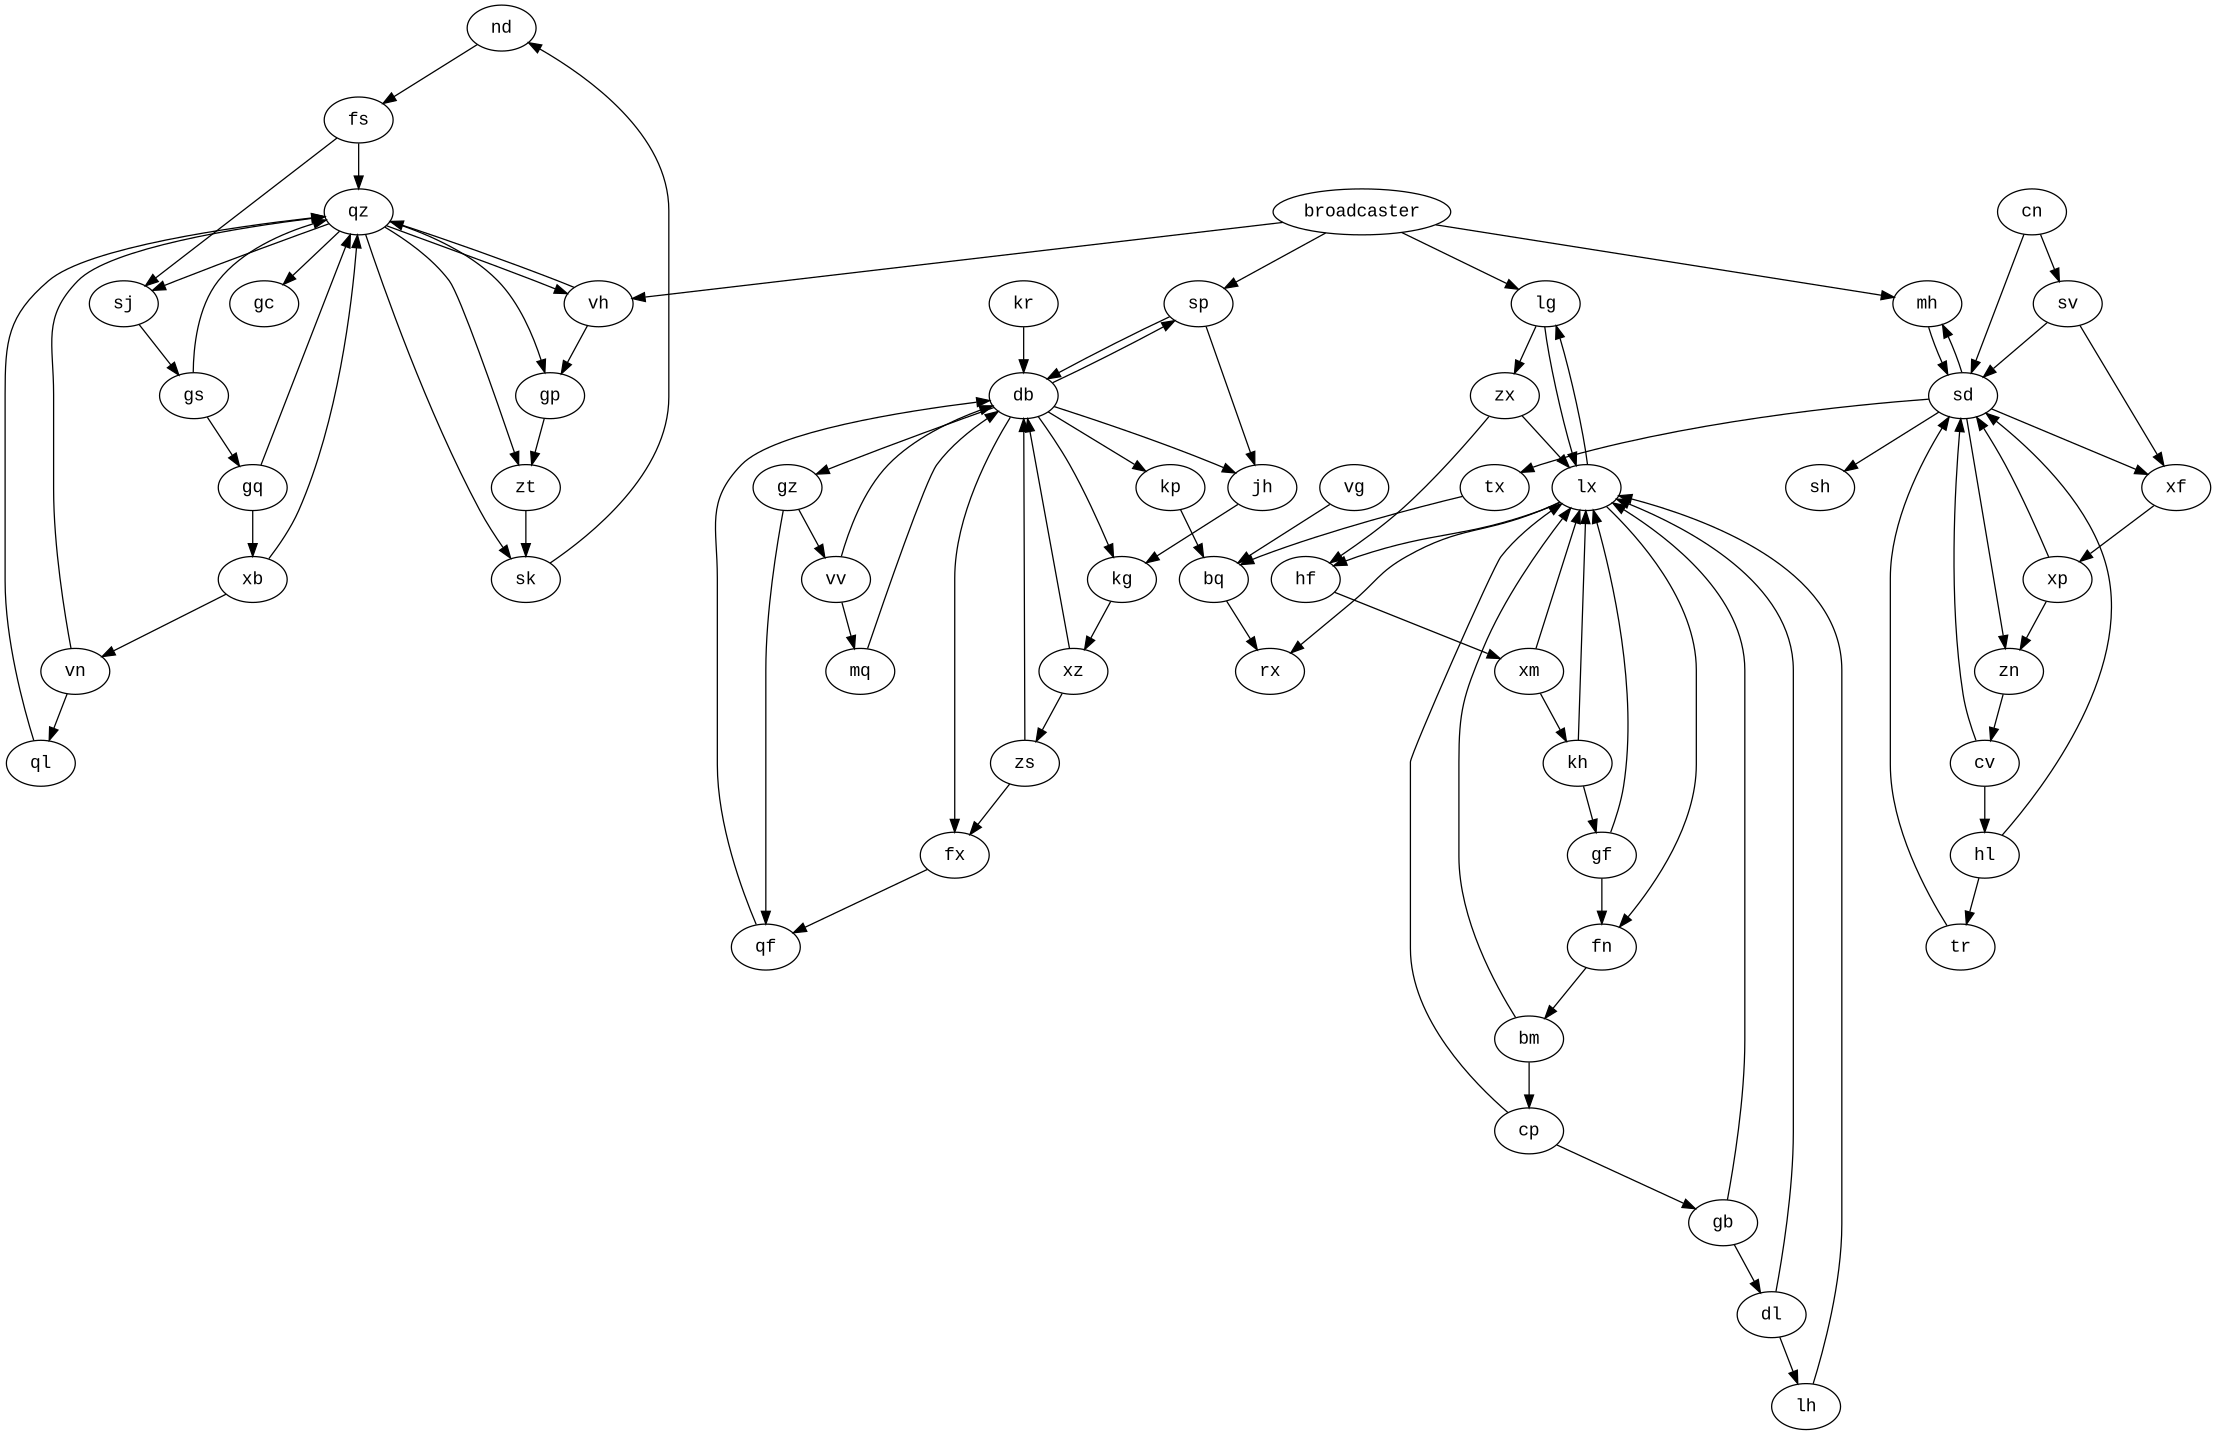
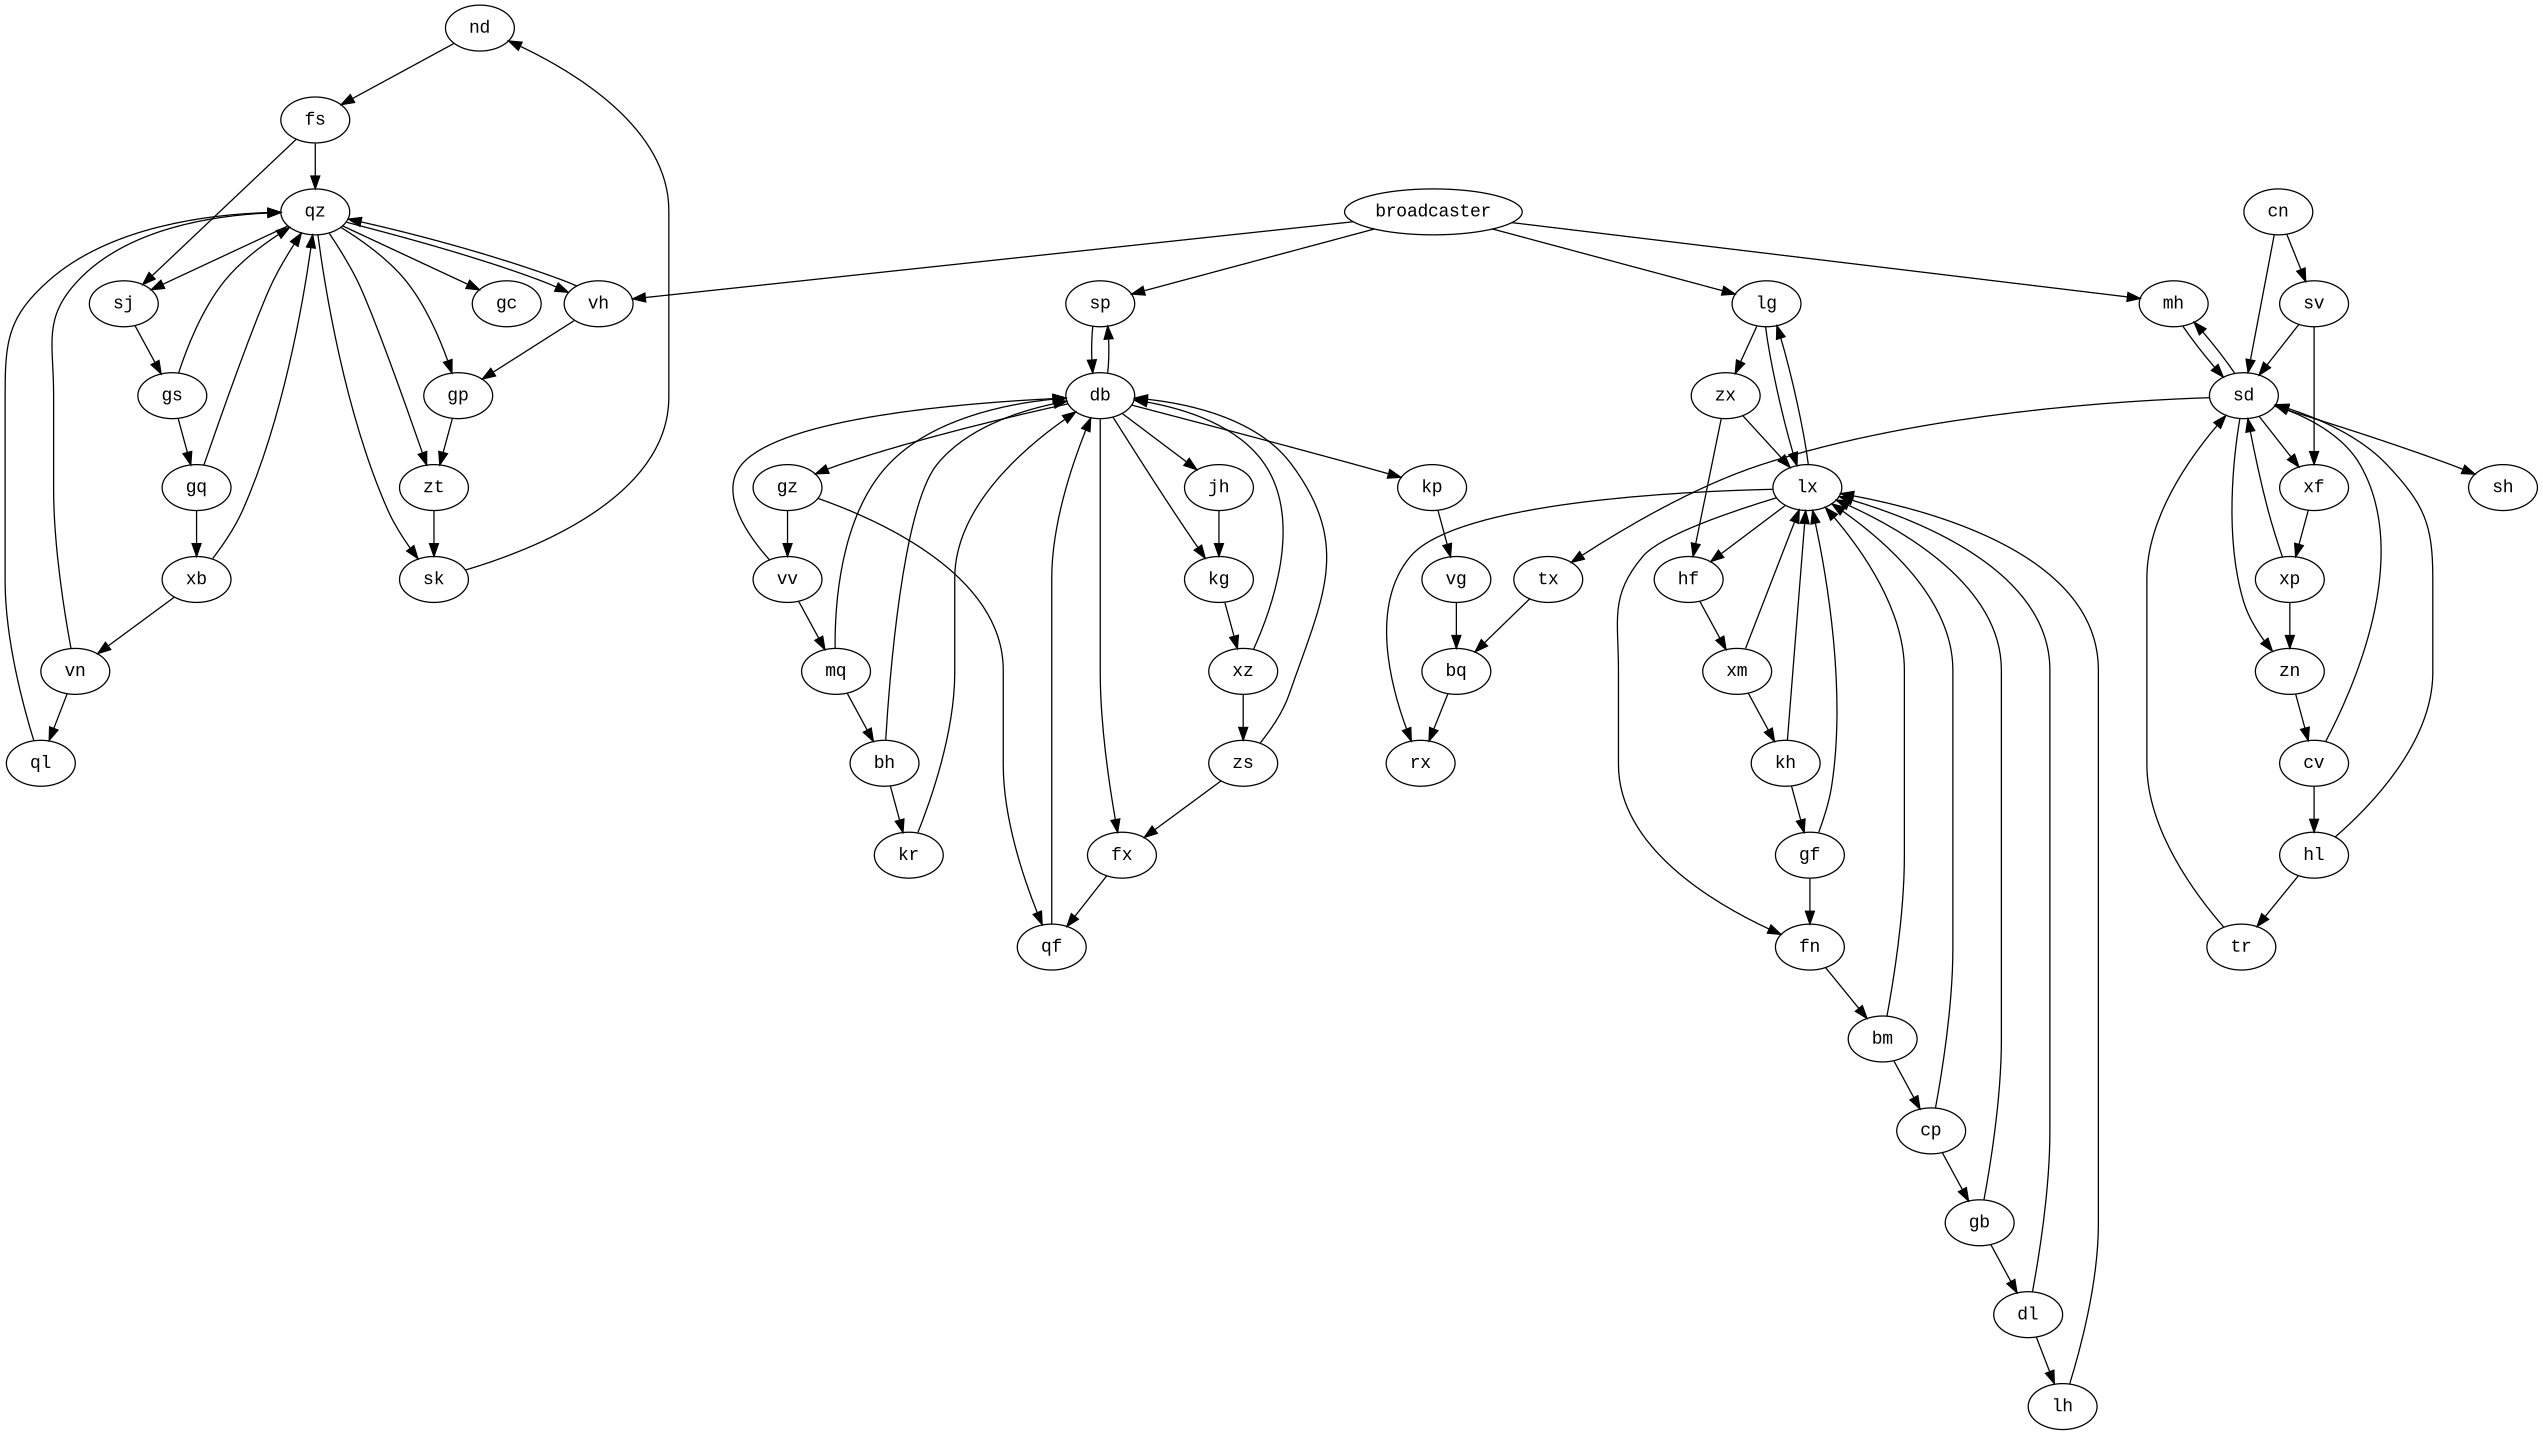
(1228, 390) -> none
(1189, 526) -> (1442, 526)
none -> (885, 763)
